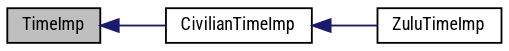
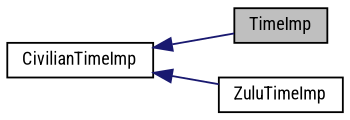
(142, 26) -> (203, 39)
